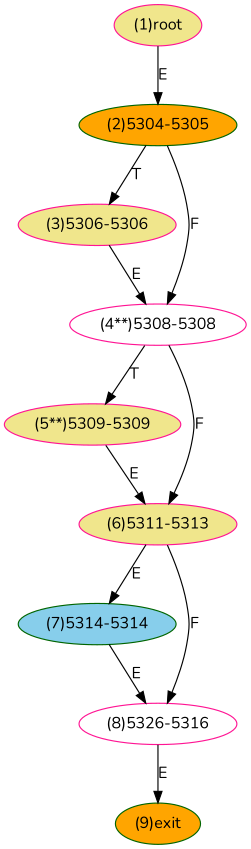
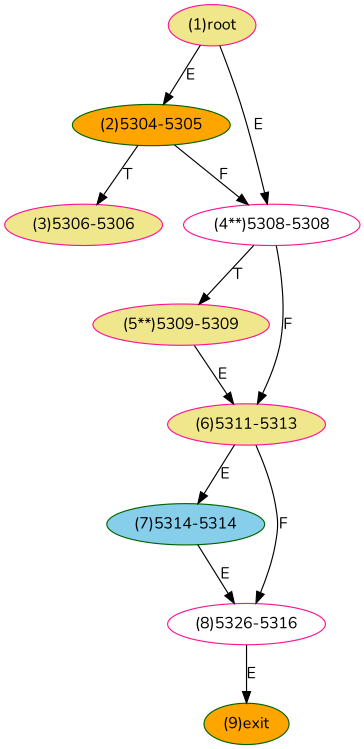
(124, 270) -> (245, 118)
